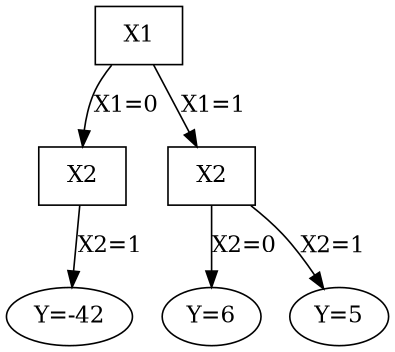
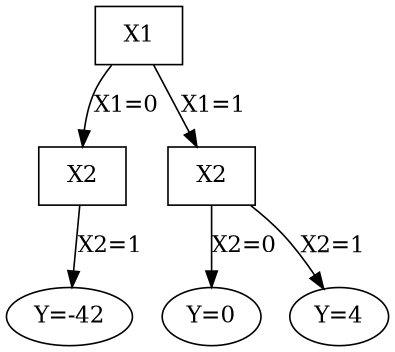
(212, 317) -> (212, 317)
(339, 317) -> (339, 317)
